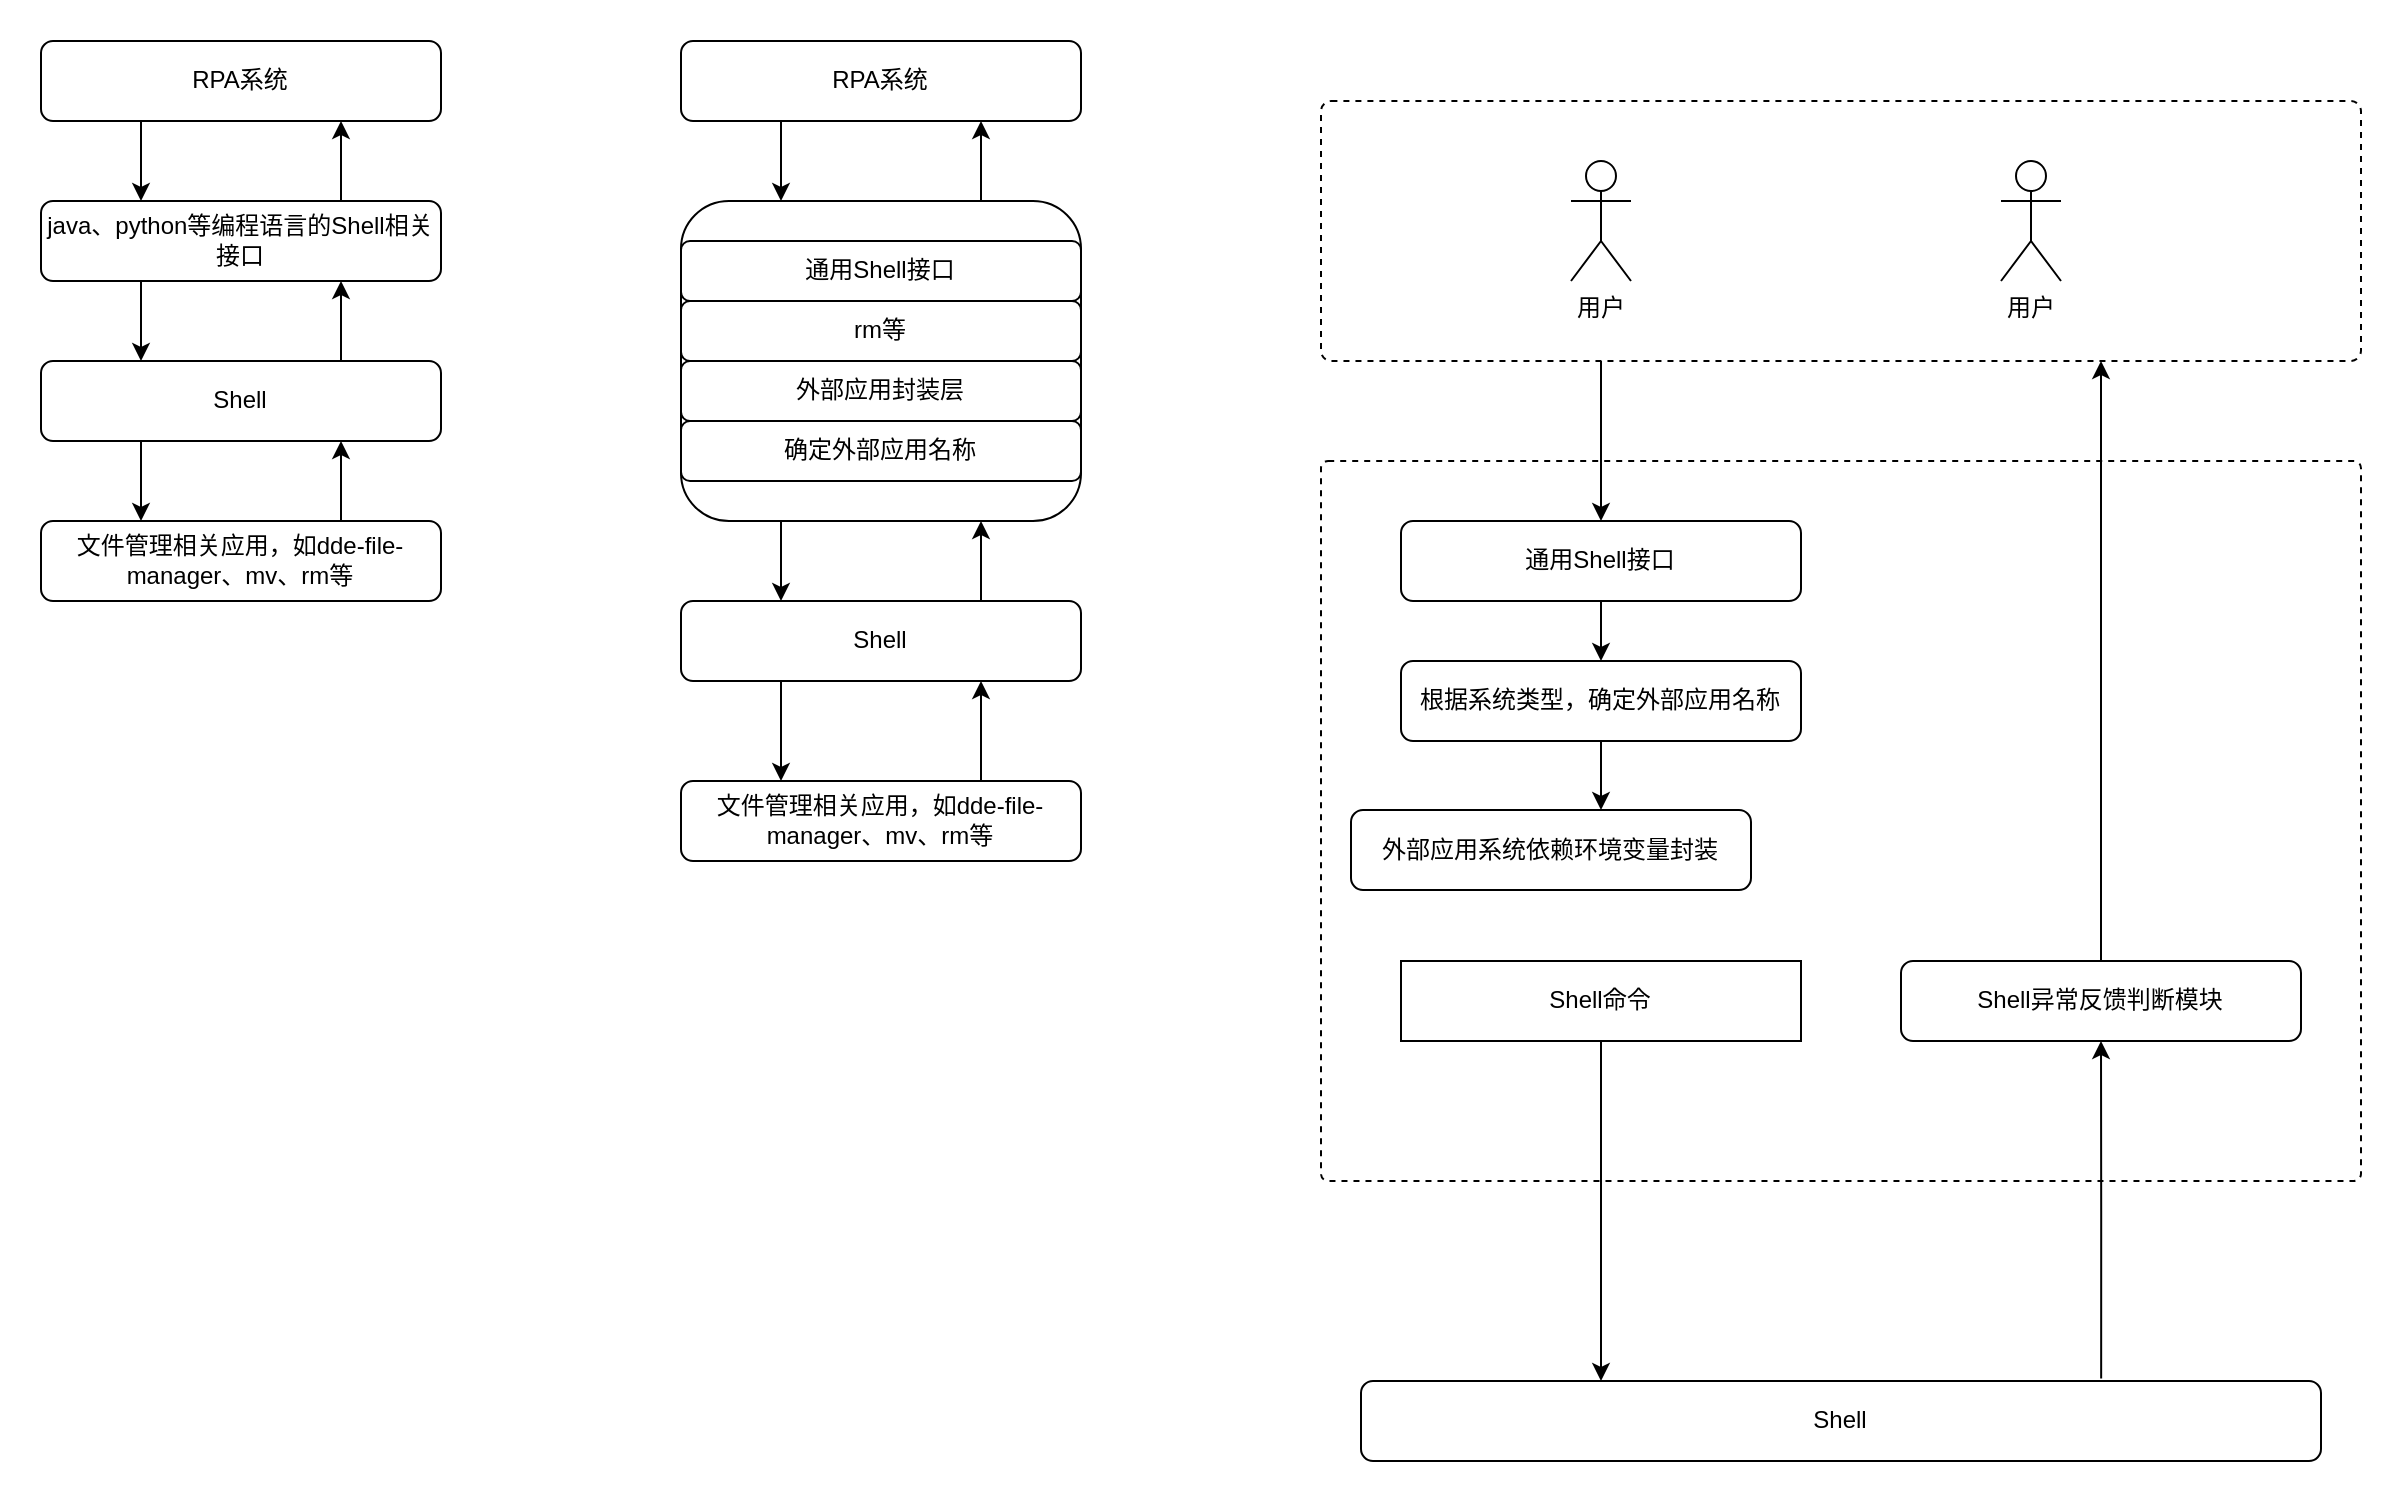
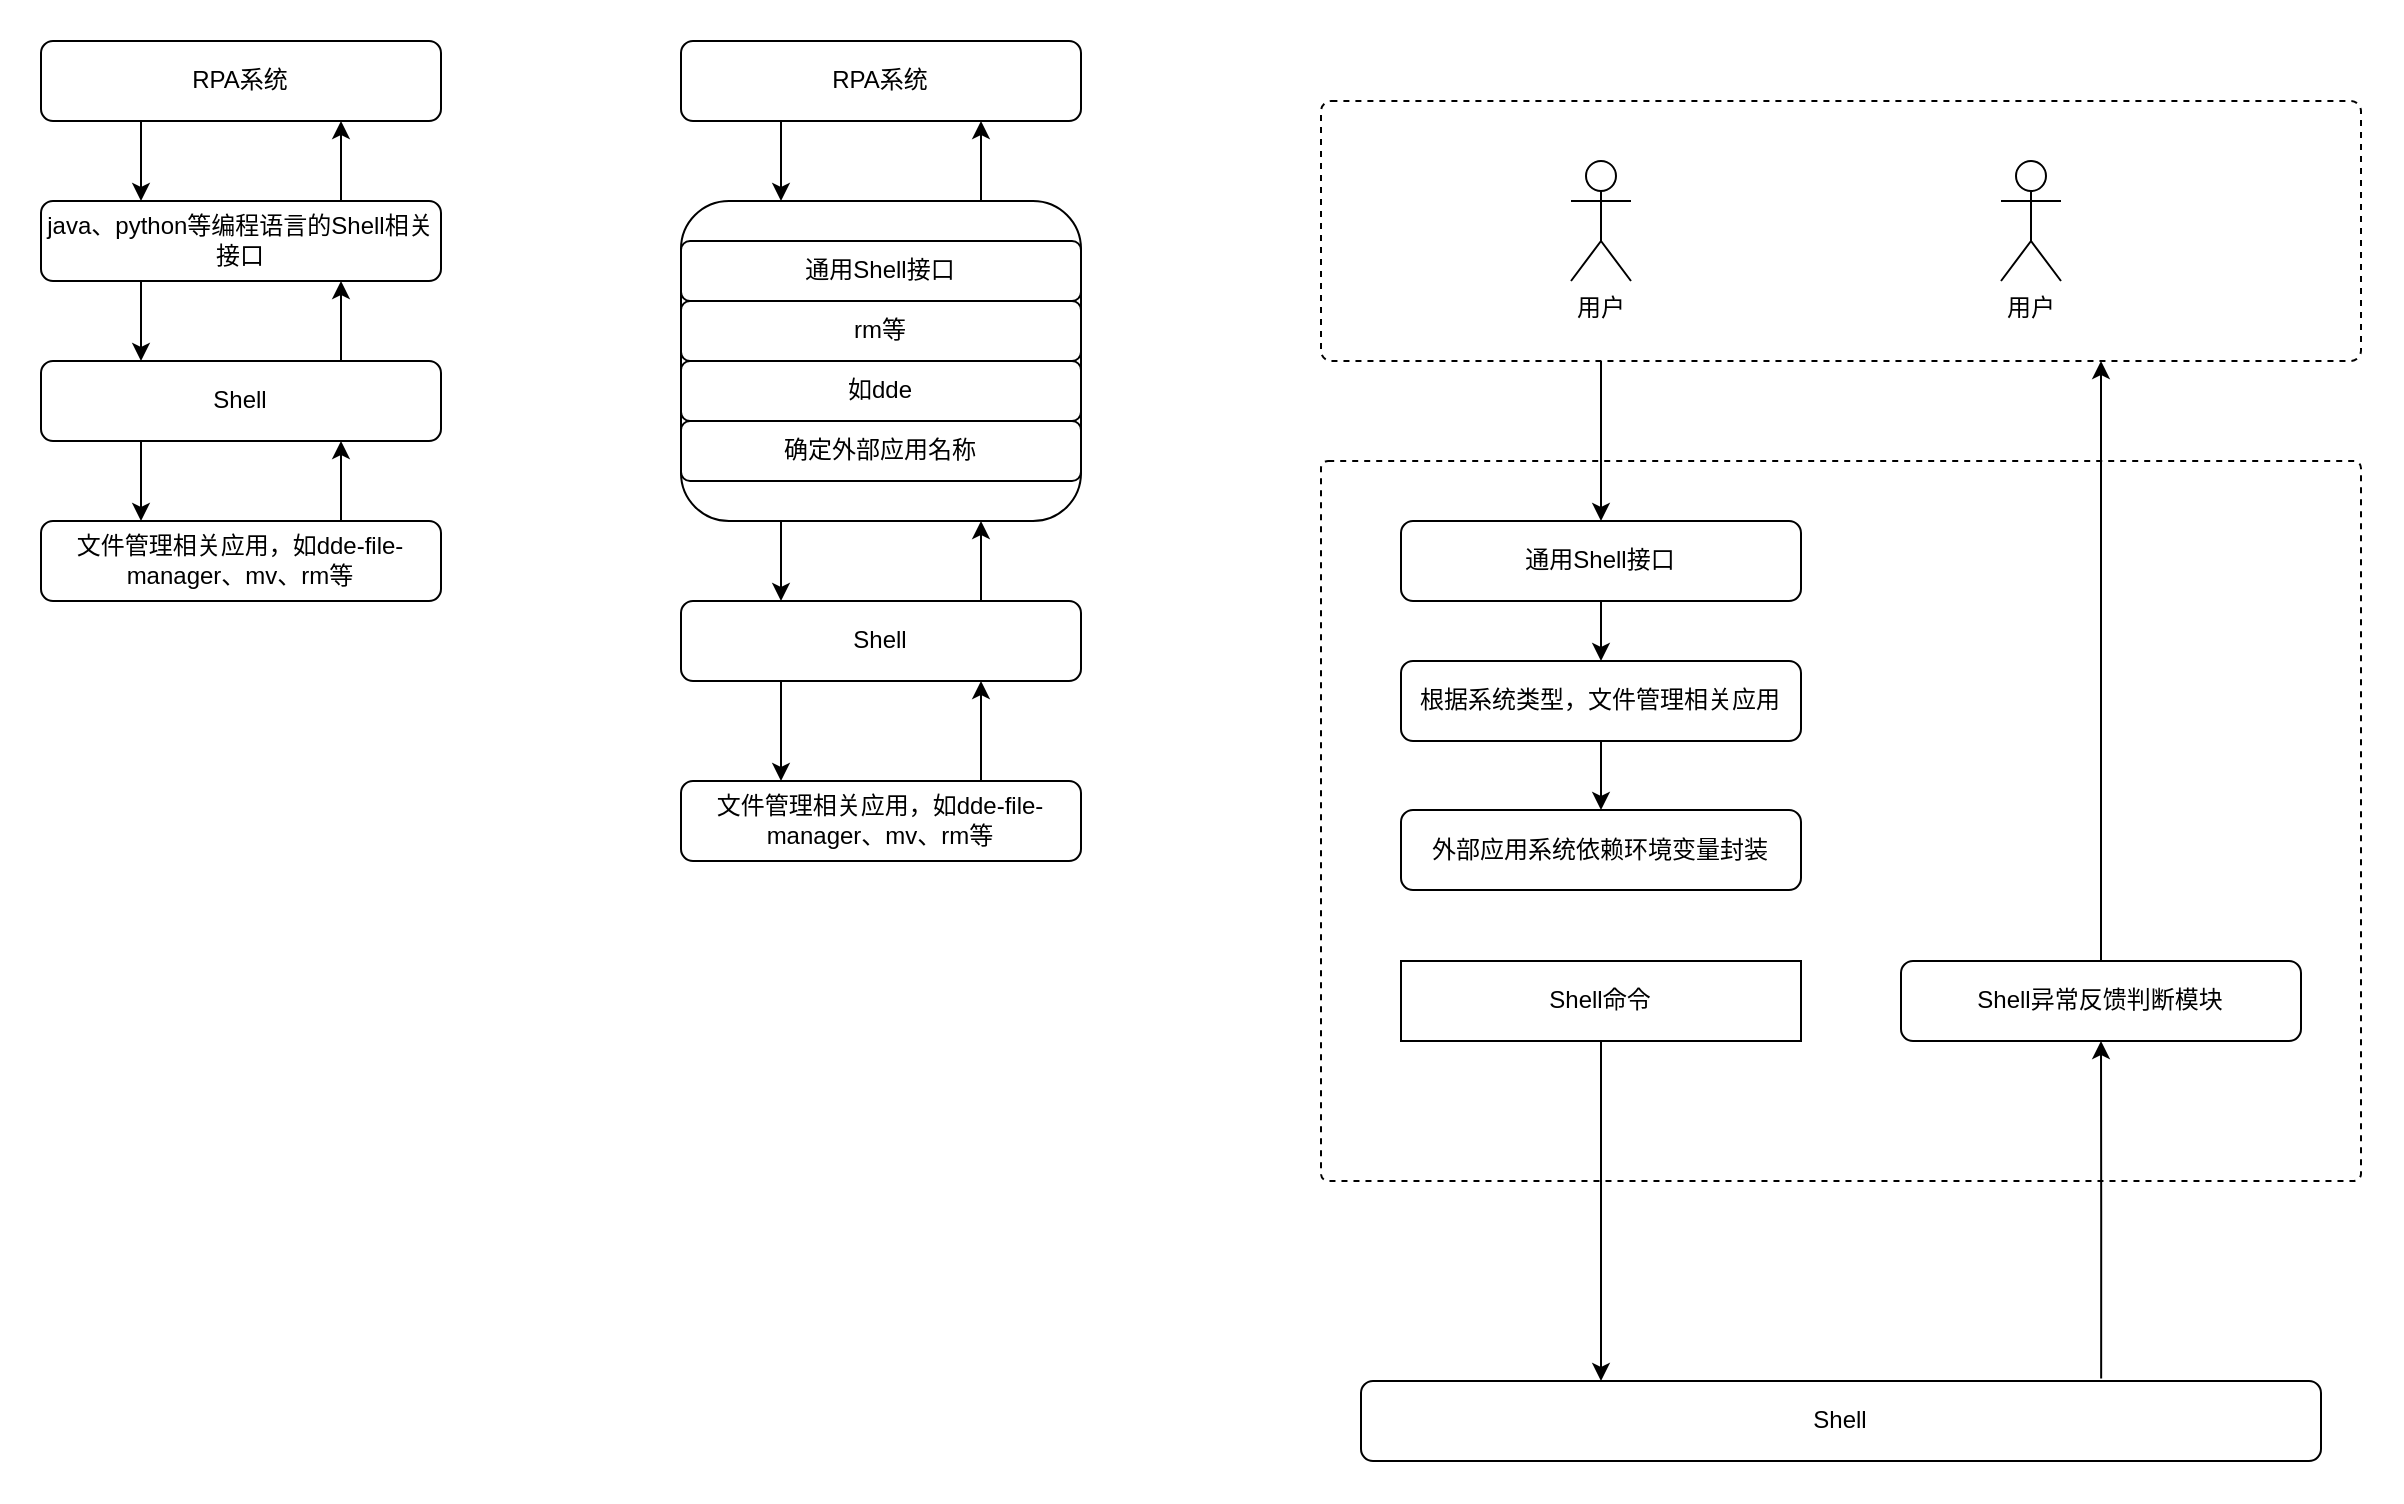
(881, 391) -> (881, 391)
(1601, 701) -> (1601, 701)
(1551, 850) -> (1601, 850)
